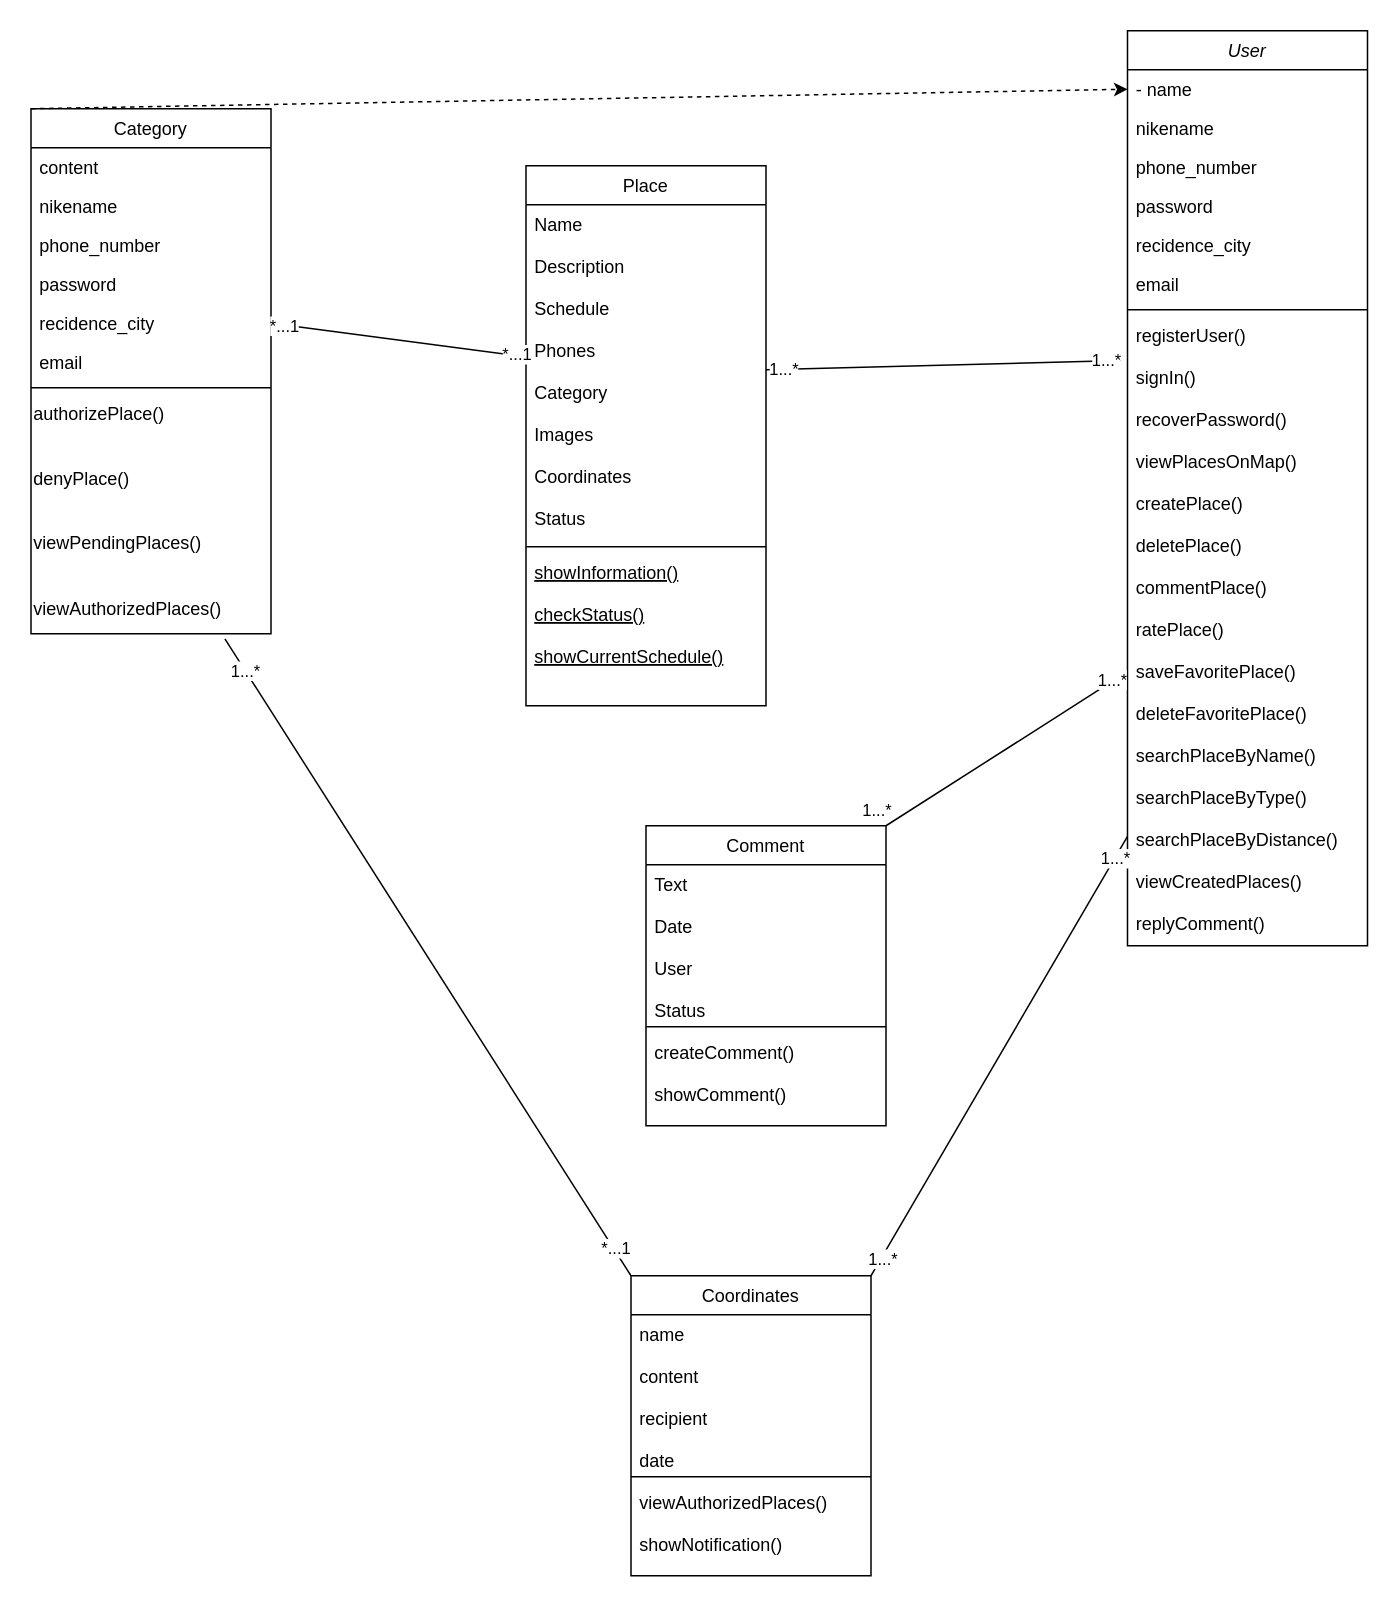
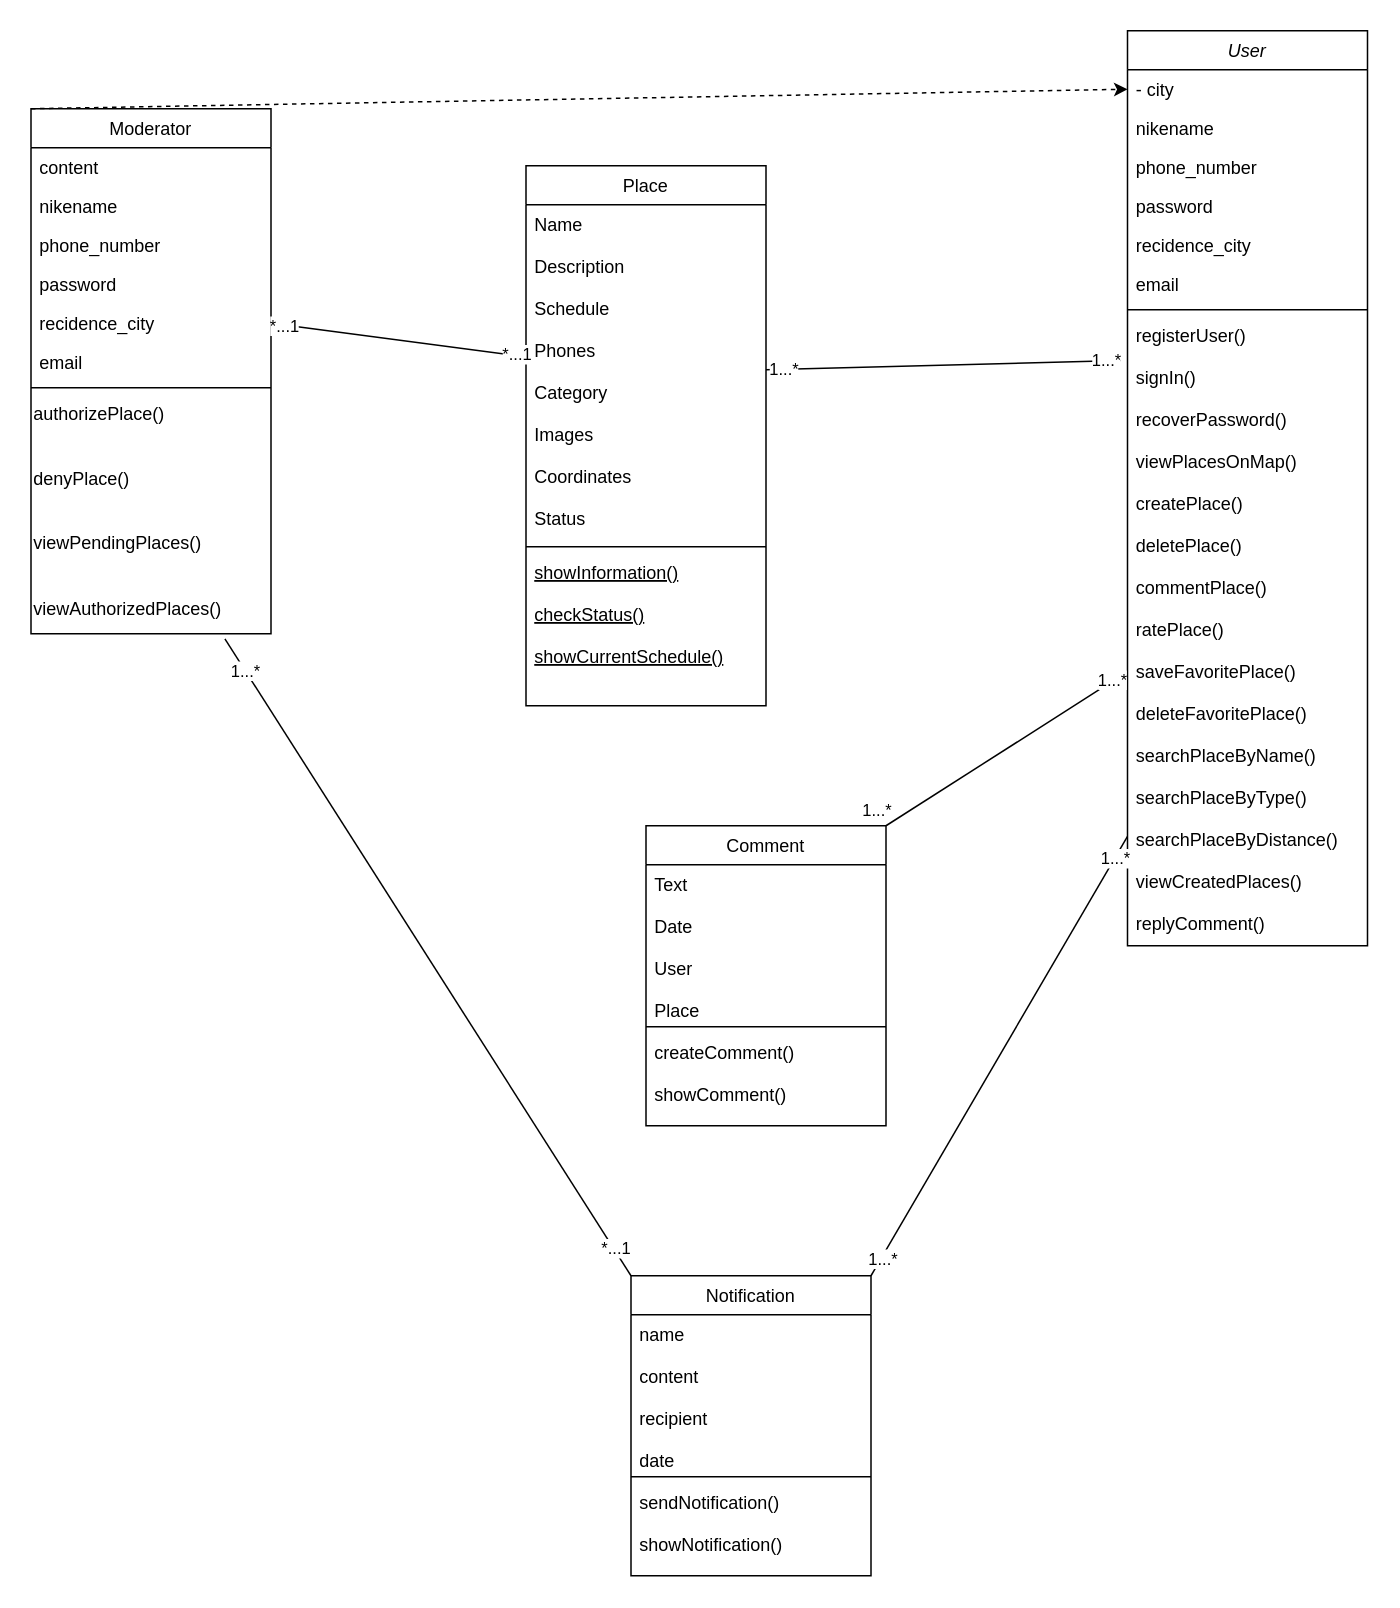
(1163, 90) -> (1161, 90)
(150, 129) -> (150, 129)
(674, 885) -> (674, 885)
(750, 1296) -> (750, 1296)
(743, 1503) -> (723, 1503)
